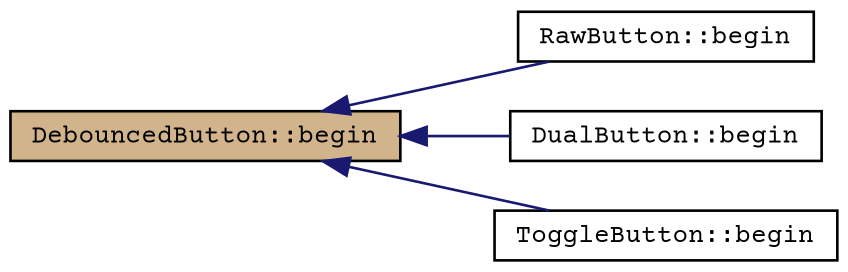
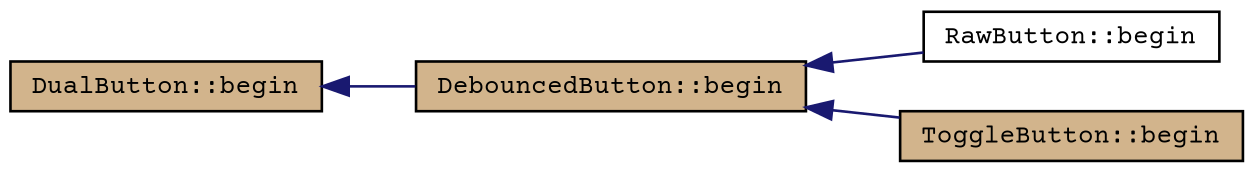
(469, 136) -> (382, 86)
(666, 136) -> (166, 86)
(666, 236) -> (1072, 136)
